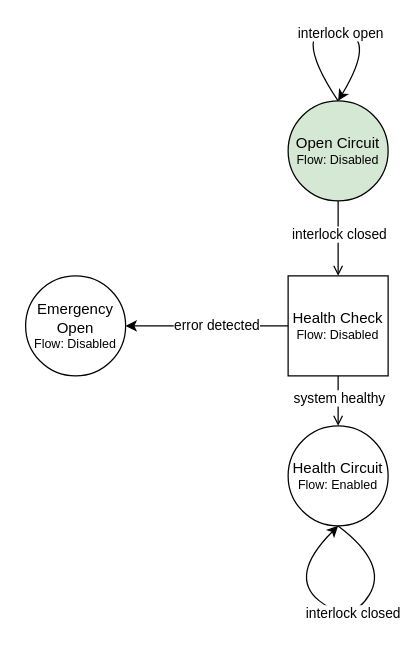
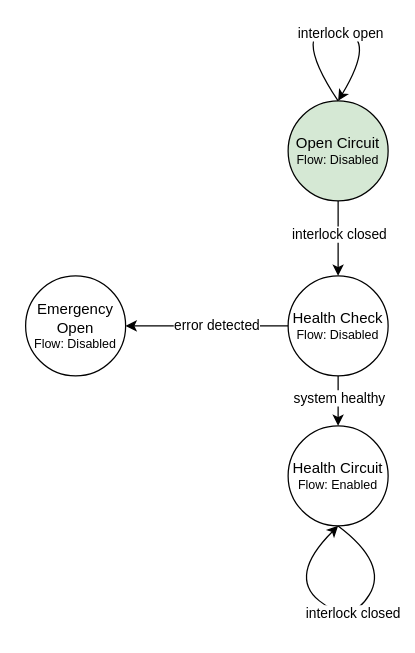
(338, 267) -> (338, 266)
(338, 326) -> (338, 326)
(338, 417) -> (338, 416)
